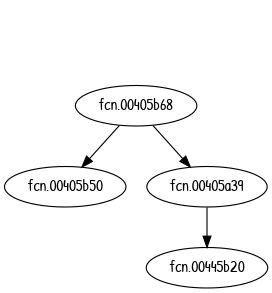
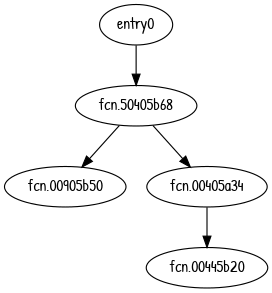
none -> (136, 25)
(136, 106) -> (136, 106)
(65, 187) -> (65, 187)
(207, 187) -> (207, 187)
